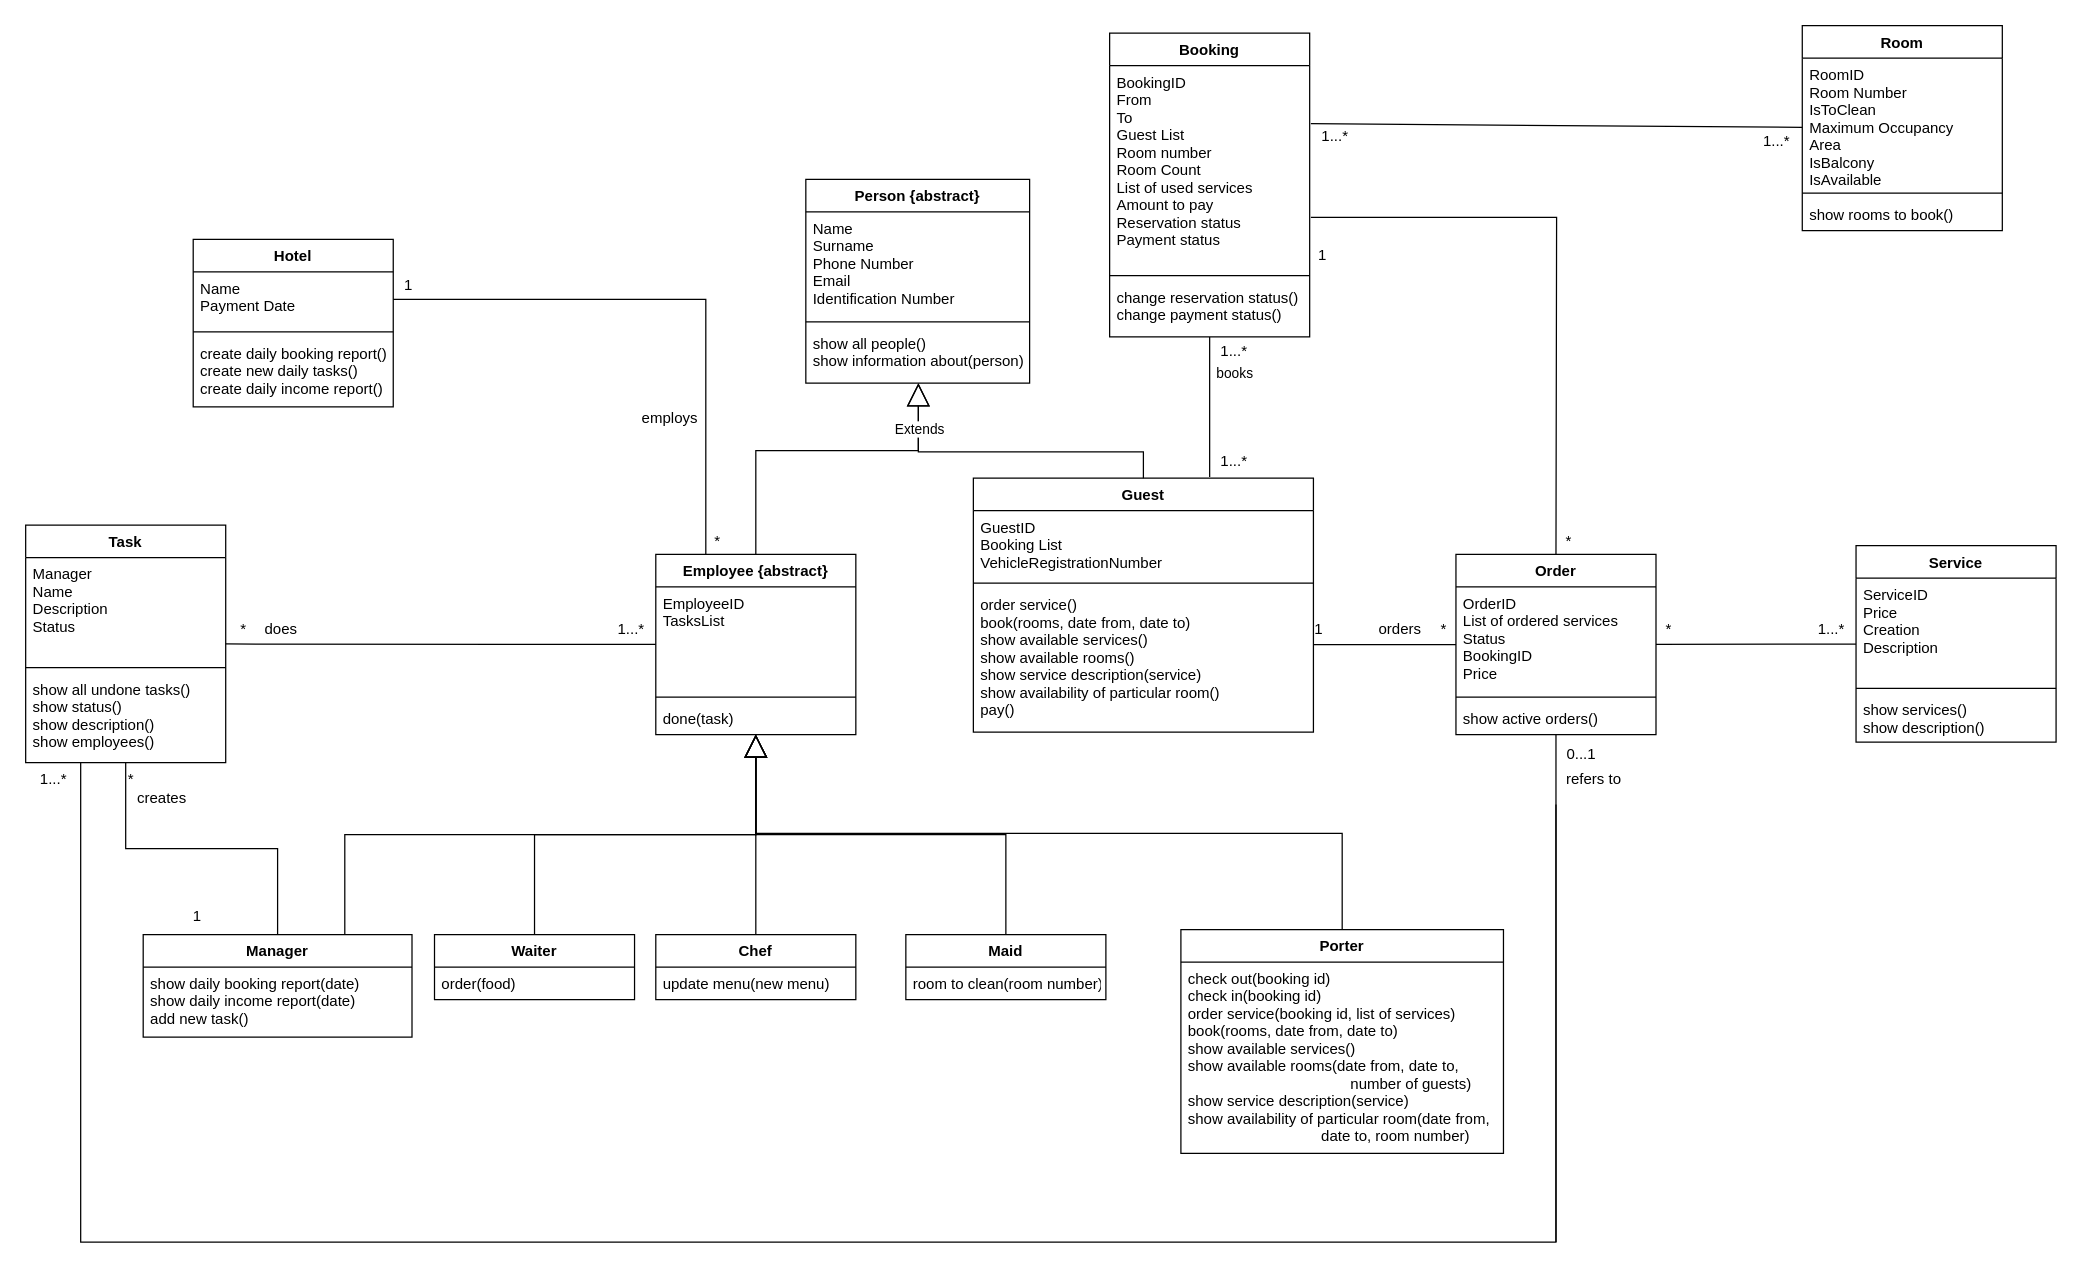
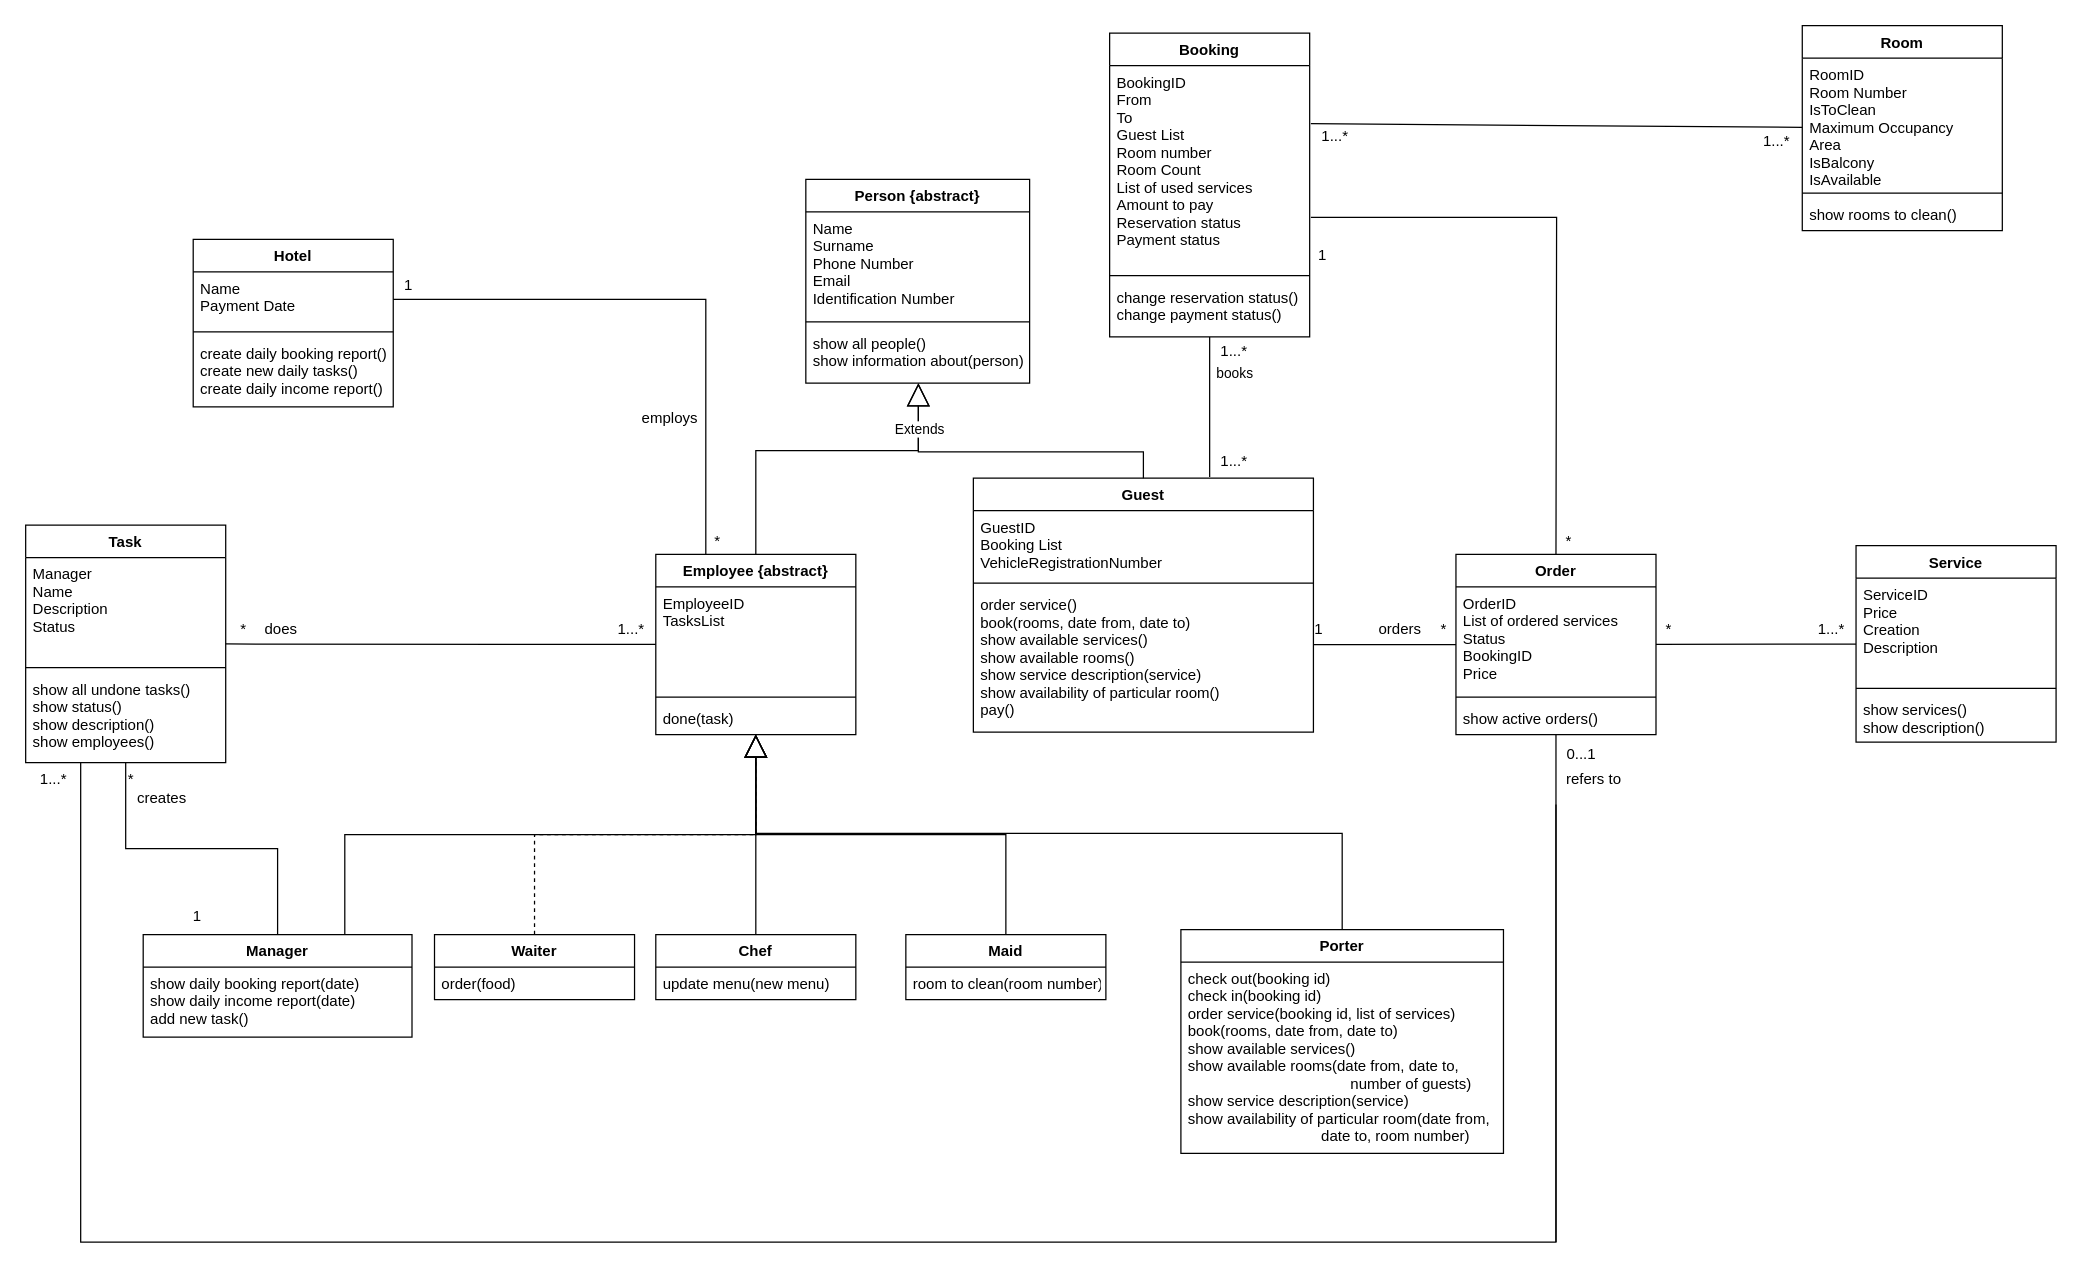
(1887, 215) -> (1889, 215)
(534, 885) -> (534, 885)
